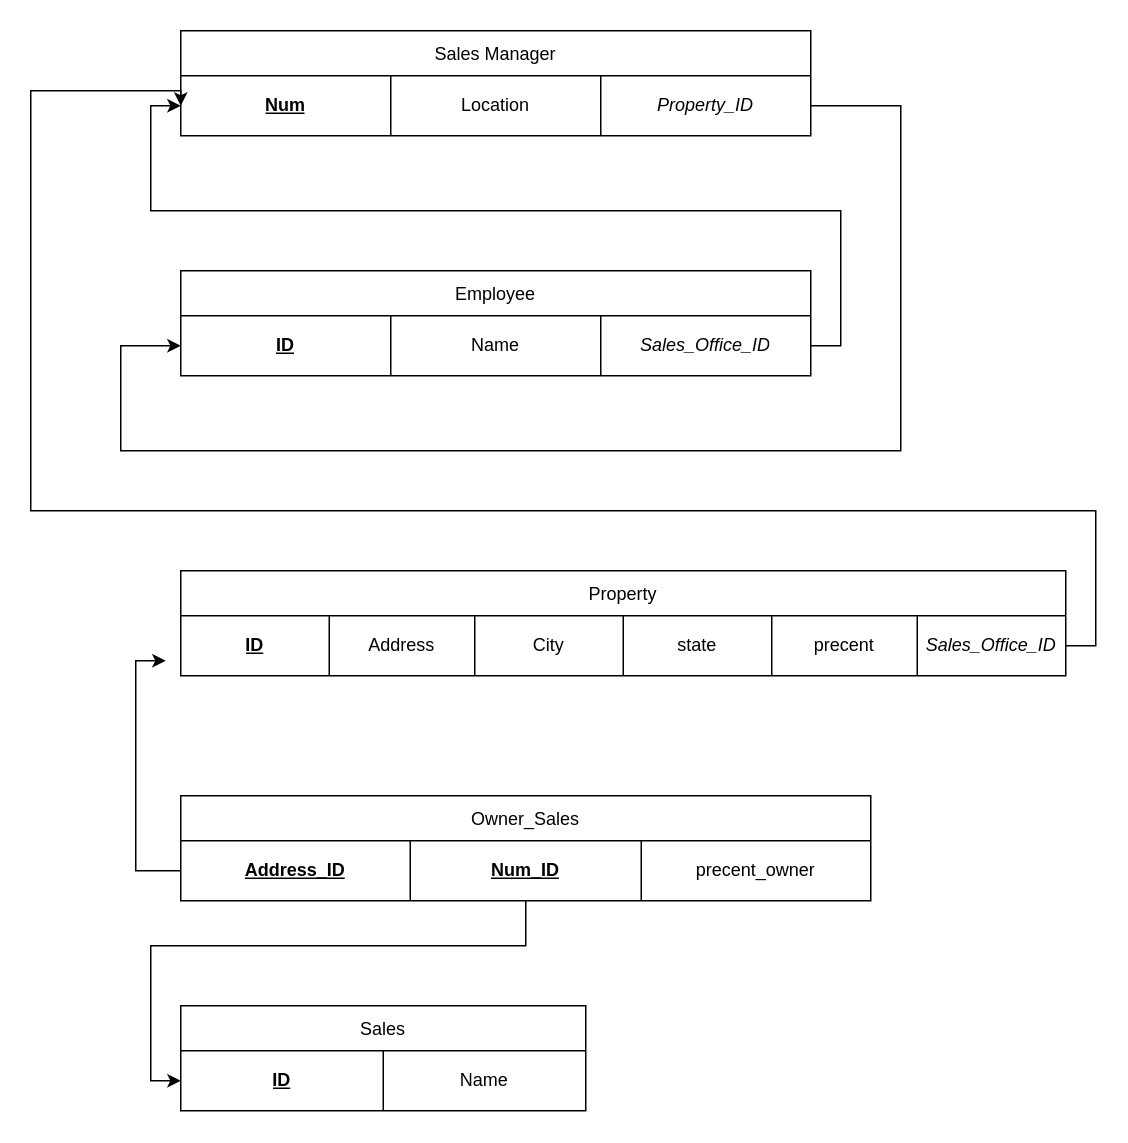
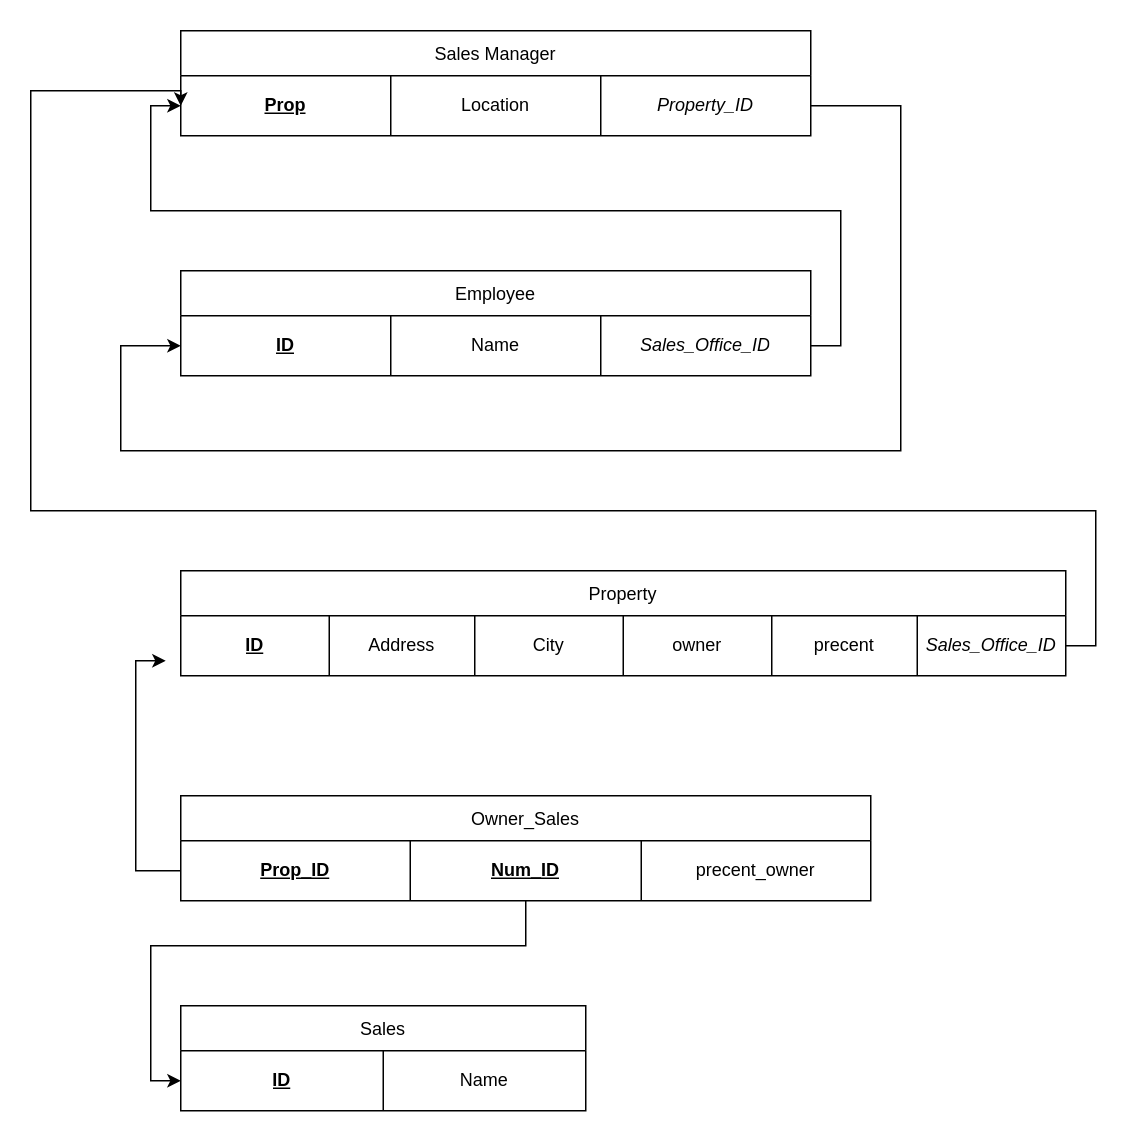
(286, 106) -> (286, 106)
(698, 646) -> (698, 646)
(296, 871) -> (296, 871)
